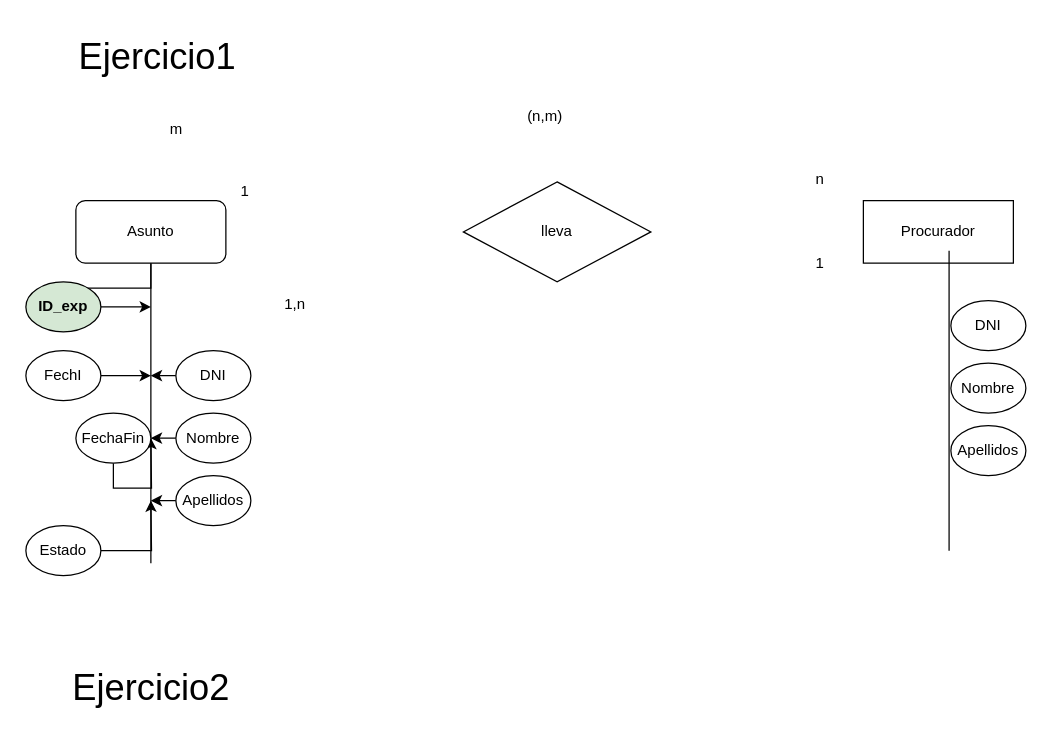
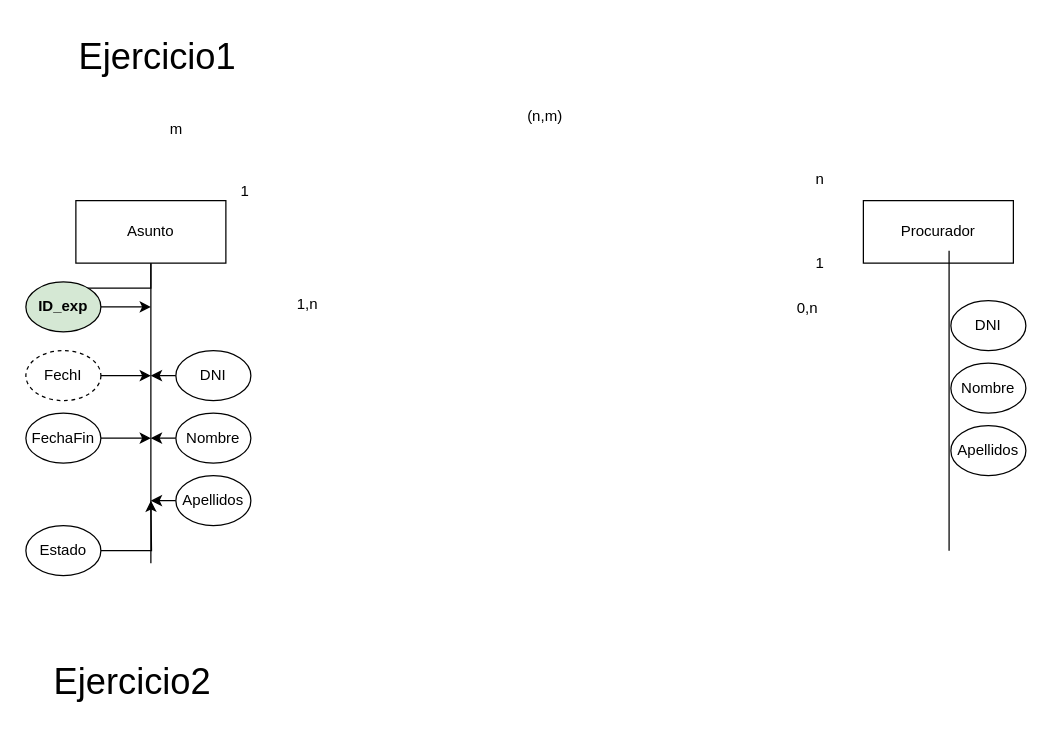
(151, 232) -> (151, 232)
(557, 232) -> none
(294, 304) -> (307, 304)
none -> (807, 317)
(63, 376) -> (63, 376)
(113, 438) -> (63, 438)
(151, 688) -> (132, 682)
